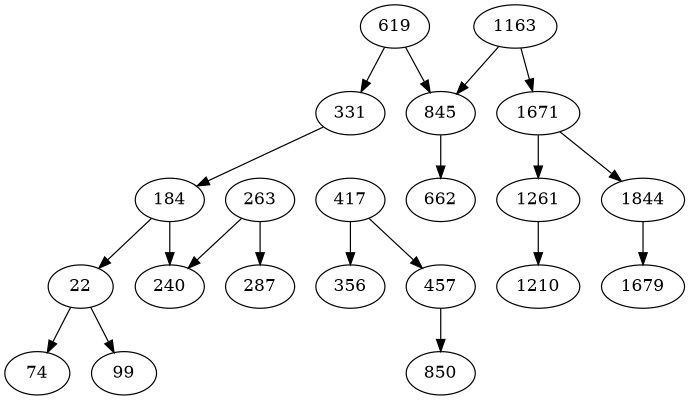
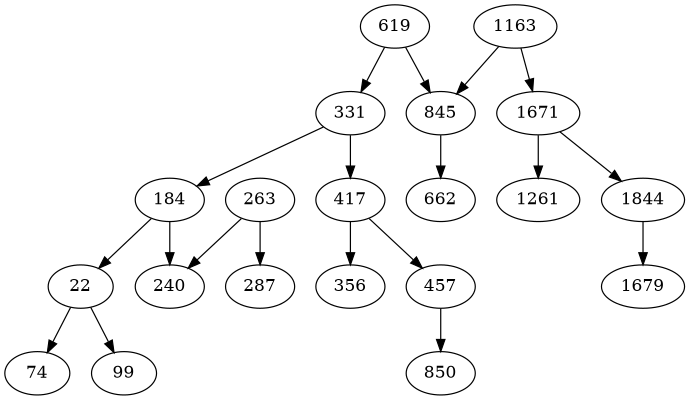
none -> (350, 151)
(538, 287) -> none
